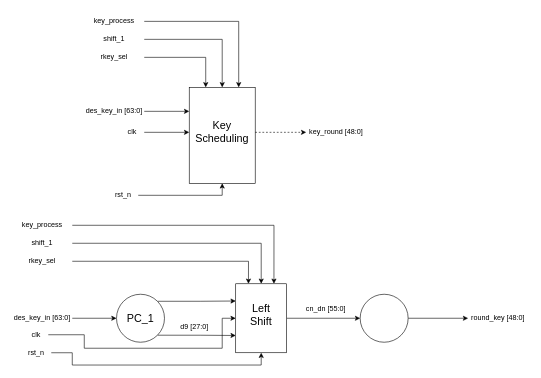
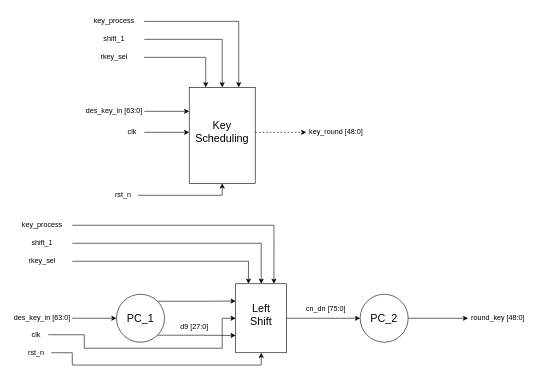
(326, 309) -> (326, 309)
none -> (384, 318)
